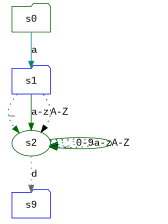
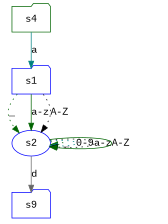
(31, 19) -> (31, 19)
(31, 143) -> (31, 143)
(31, 171) -> (31, 171)
